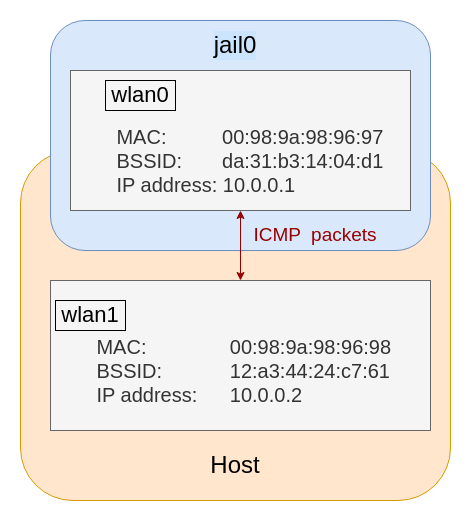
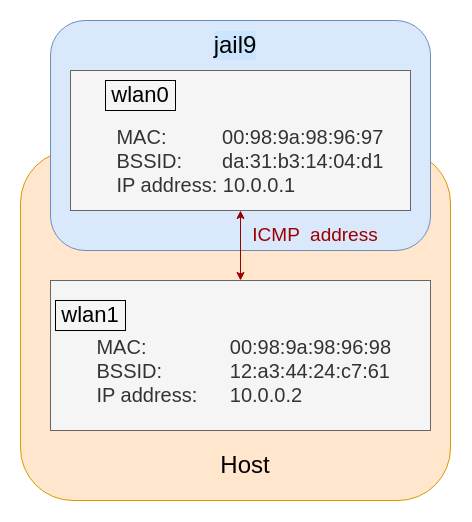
(236, 46) -> (236, 46)
(316, 236) -> (316, 236)
(236, 466) -> (246, 466)
